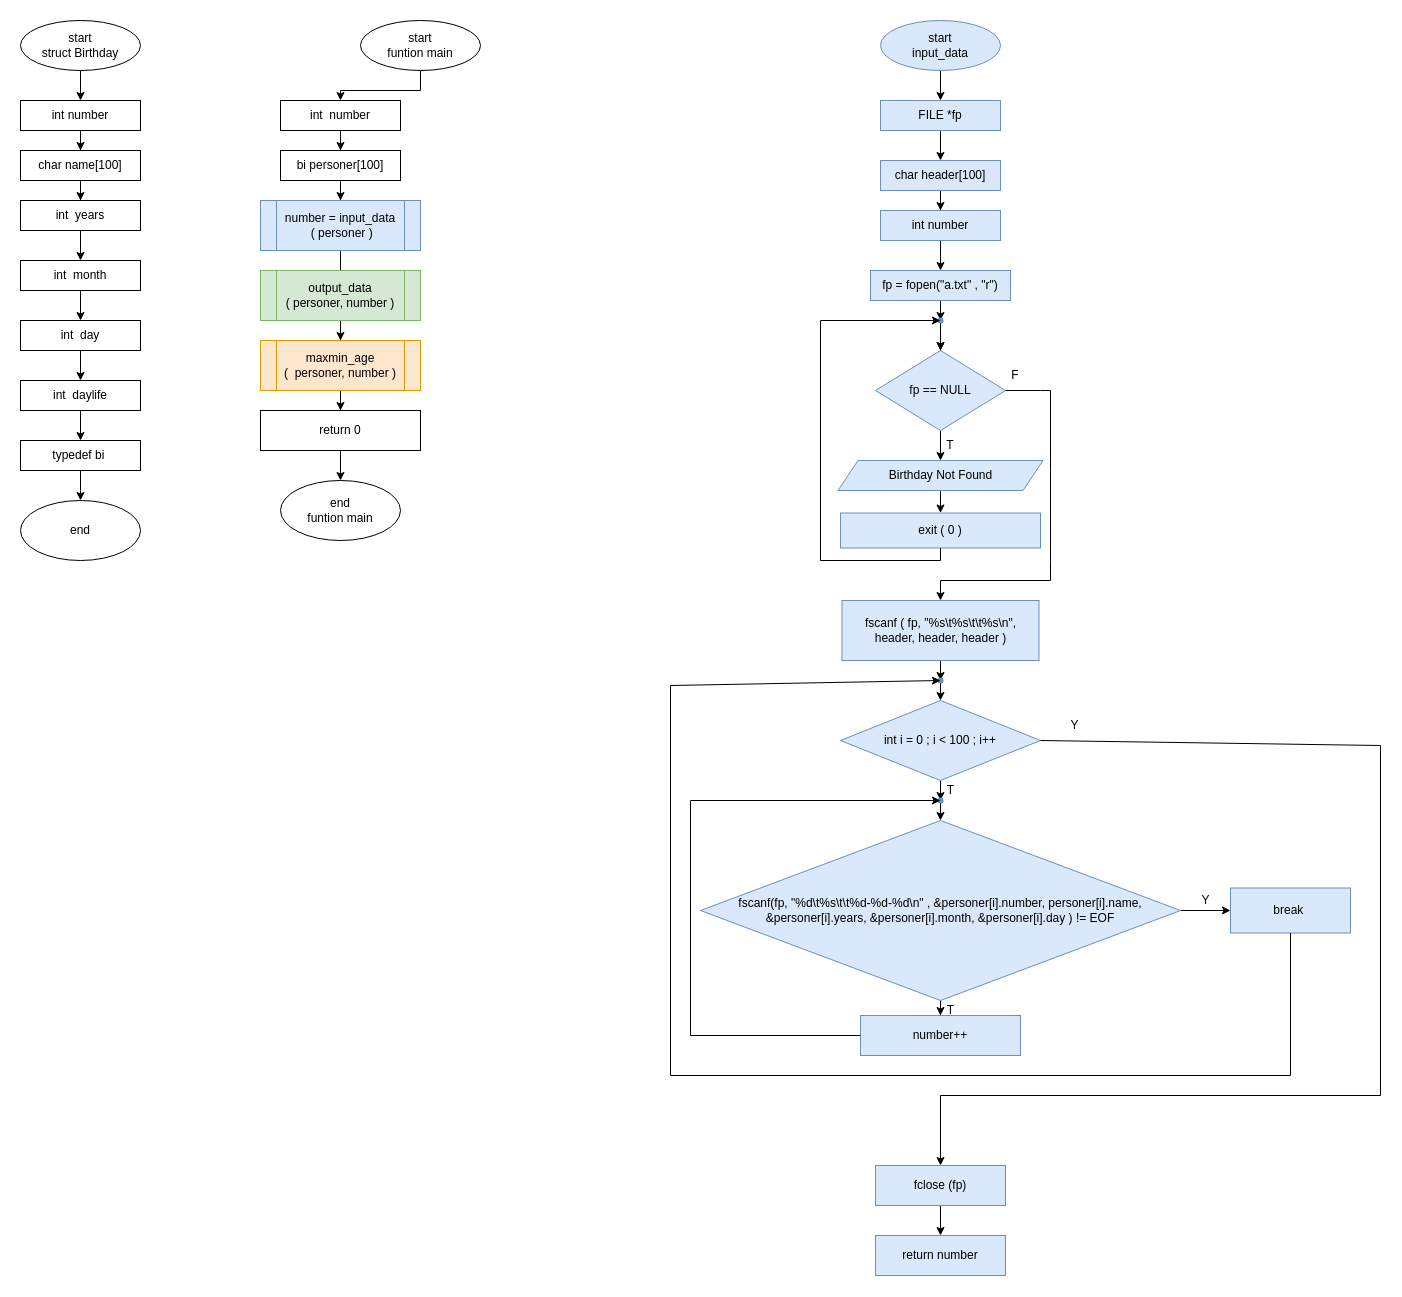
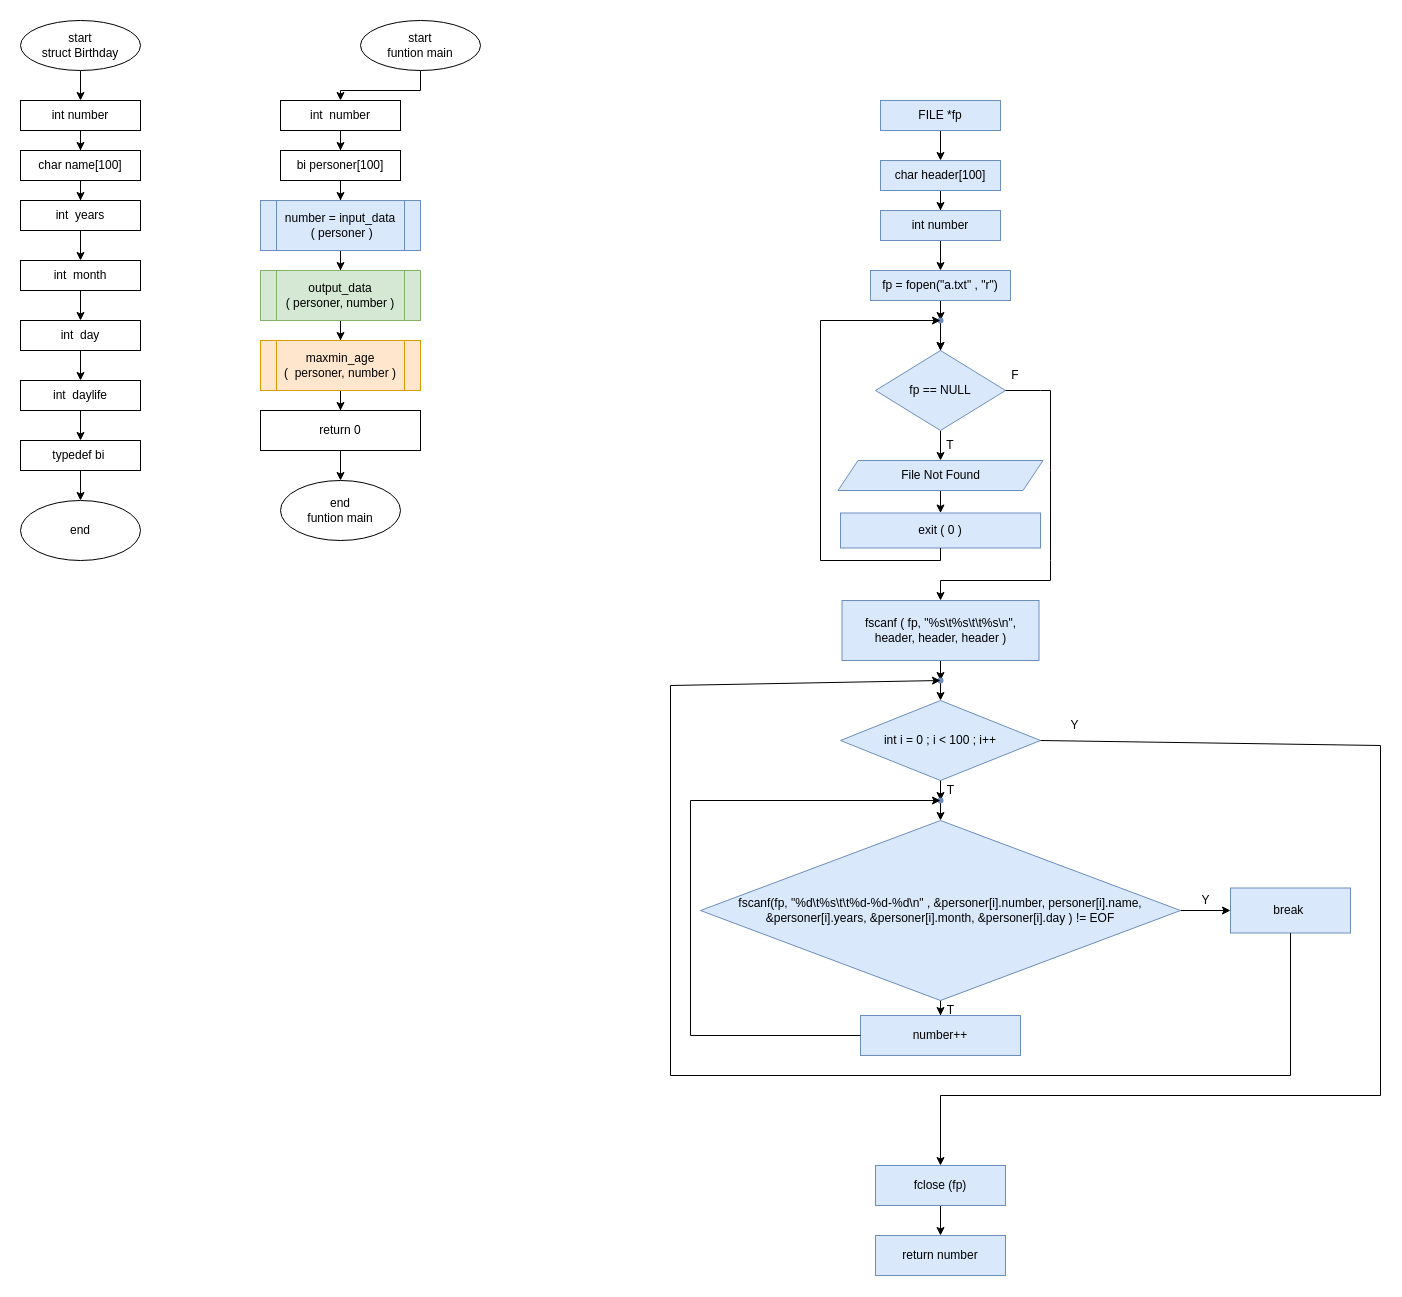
(941, 46) -> none
(941, 90) -> none
(341, 265) -> (341, 262)
(941, 476) -> (941, 476)
